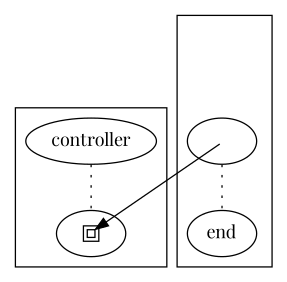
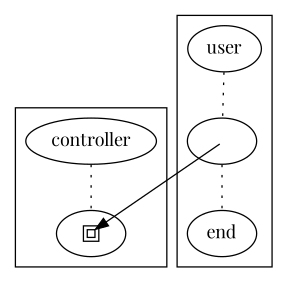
none -> (225, 49)
